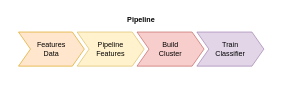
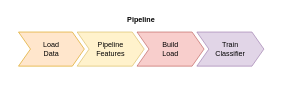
(51, 50) -> (51, 50)
(171, 50) -> (171, 50)
